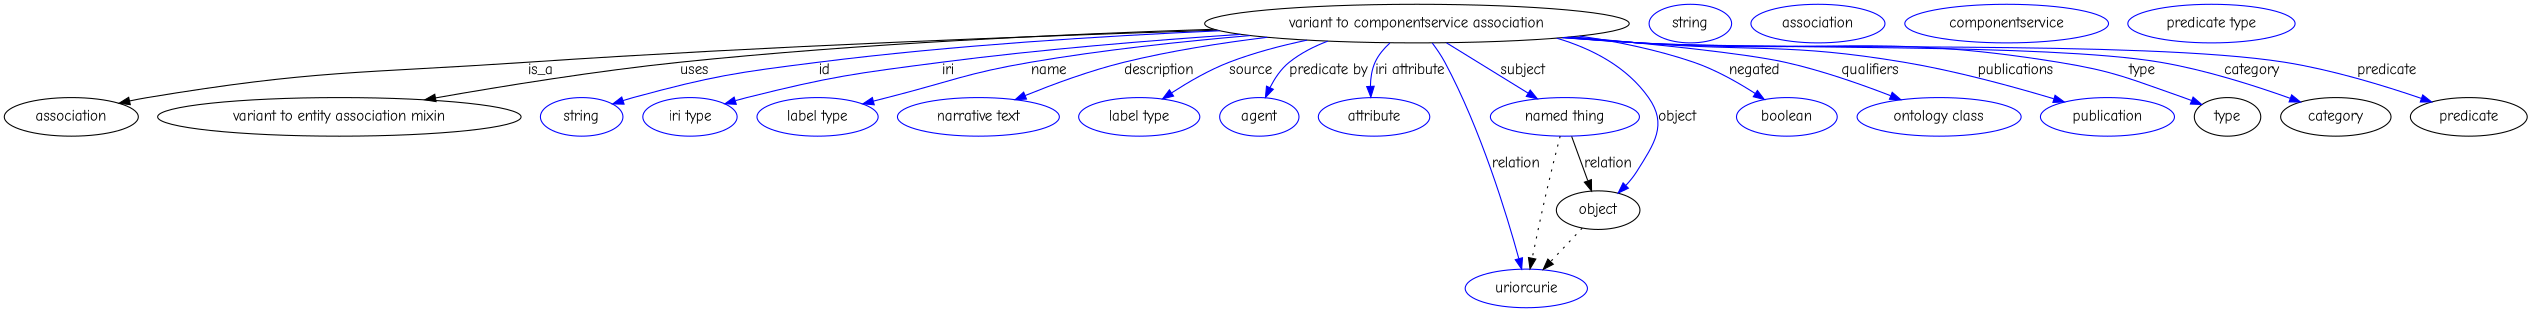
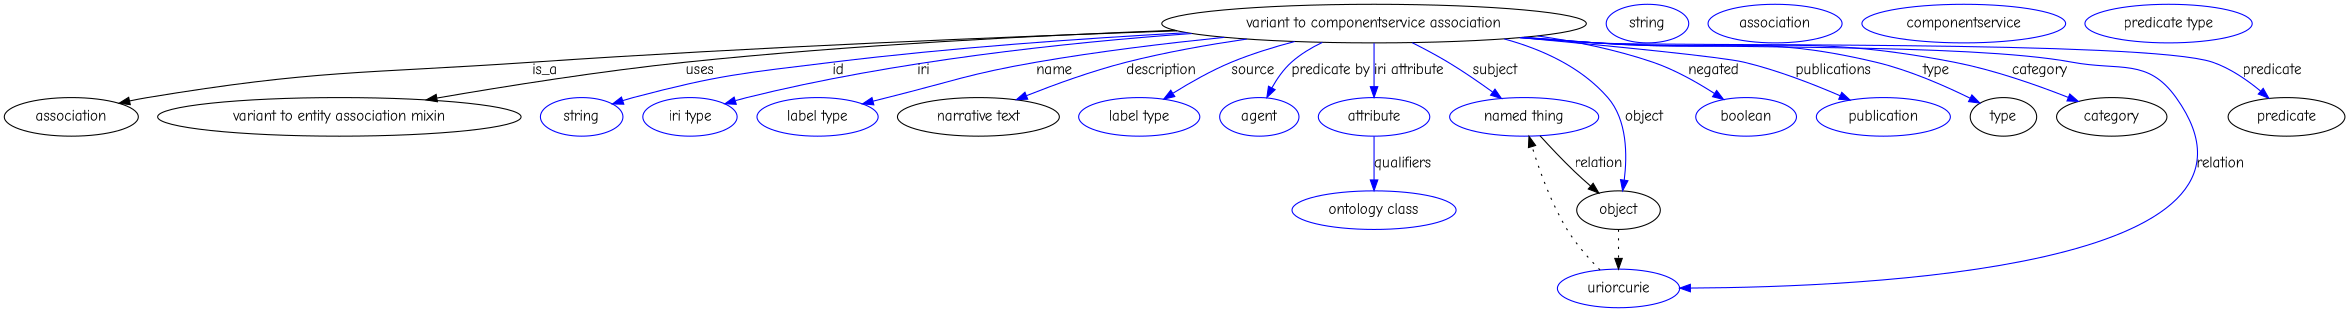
(1742, 55) -> (1374, 158)
(978, 117) -> (978, 117)
(1545, 197) -> (1558, 213)
